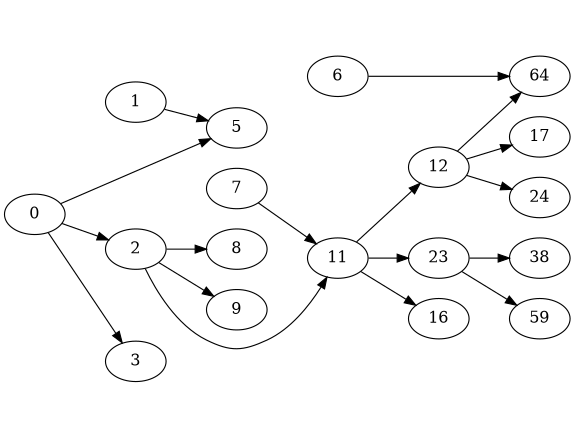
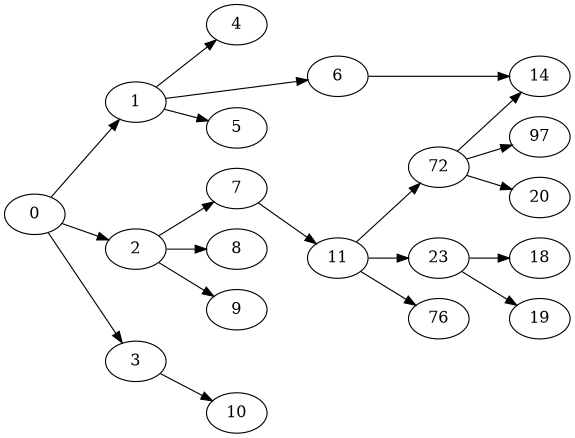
none -> (237, 25)
(540, 76) -> (540, 76)
none -> (231, 90)
(540, 137) -> (540, 137)
(439, 167) -> (439, 167)
(130, 173) -> (82, 162)
(540, 198) -> (540, 198)
(540, 258) -> (540, 258)
(439, 319) -> (439, 319)
(540, 319) -> (540, 319)
(227, 348) -> (181, 222)
none -> (237, 413)
